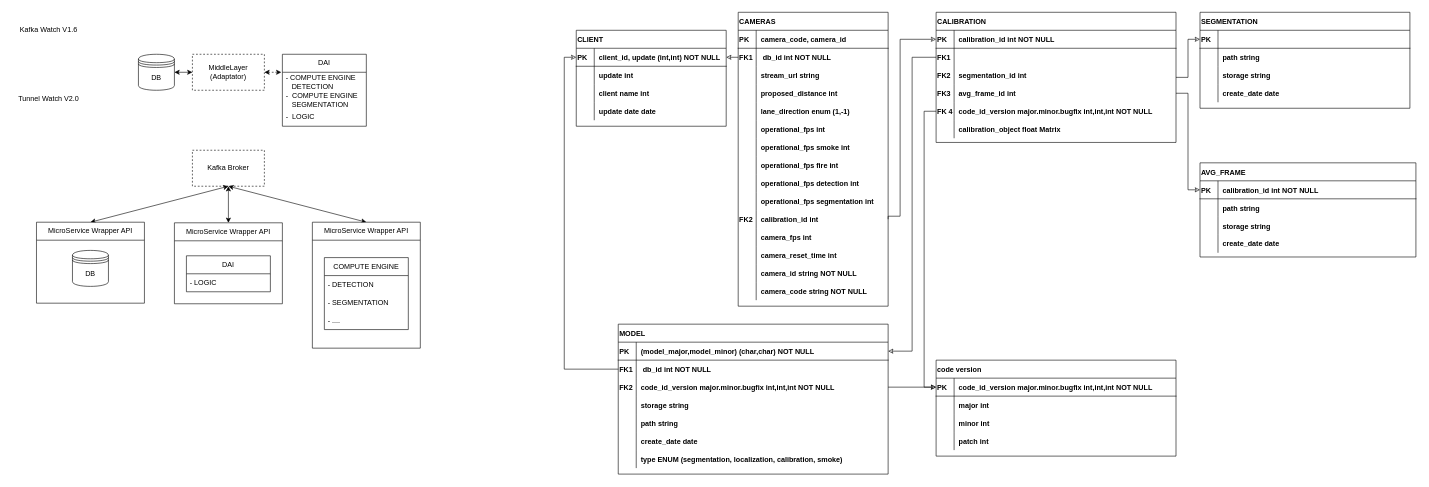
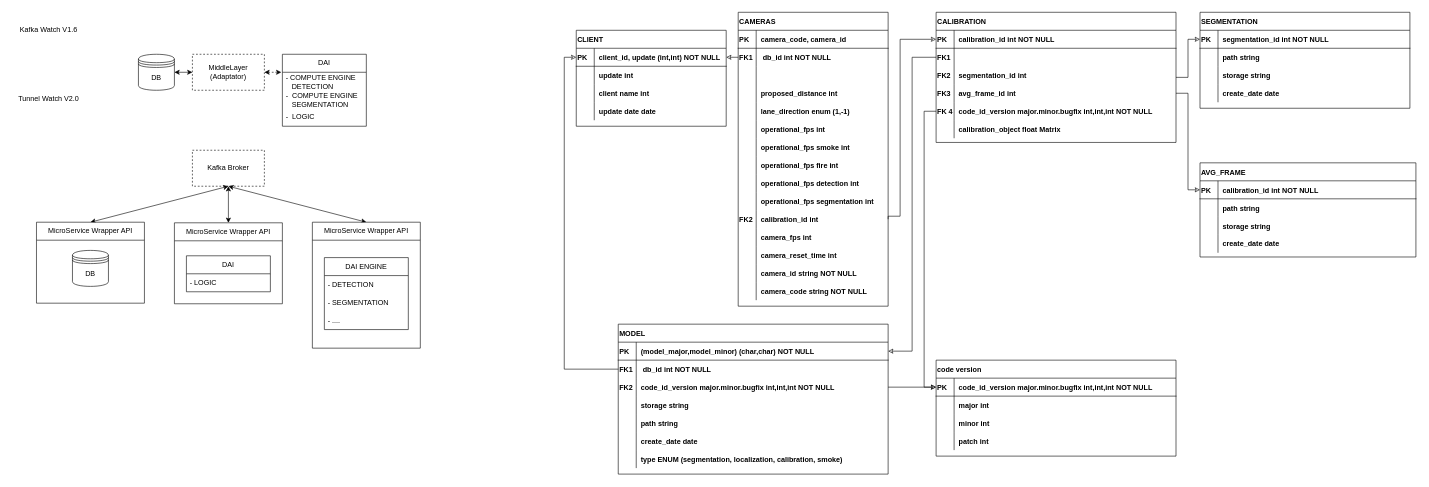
none -> (1314, 39)
(822, 75) -> none
(366, 267) -> (366, 267)
